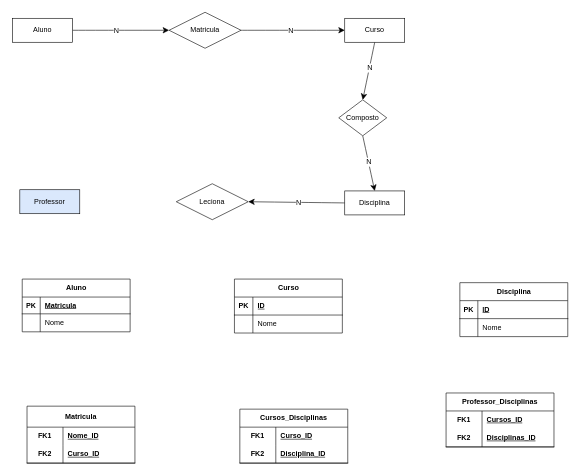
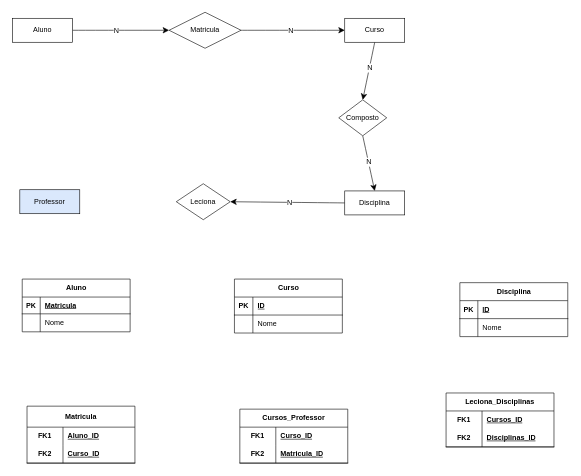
(212, 202) -> (203, 202)
(500, 402) -> (500, 402)
(294, 419) -> (294, 419)
(82, 437) -> (83, 437)
(303, 455) -> (303, 455)
